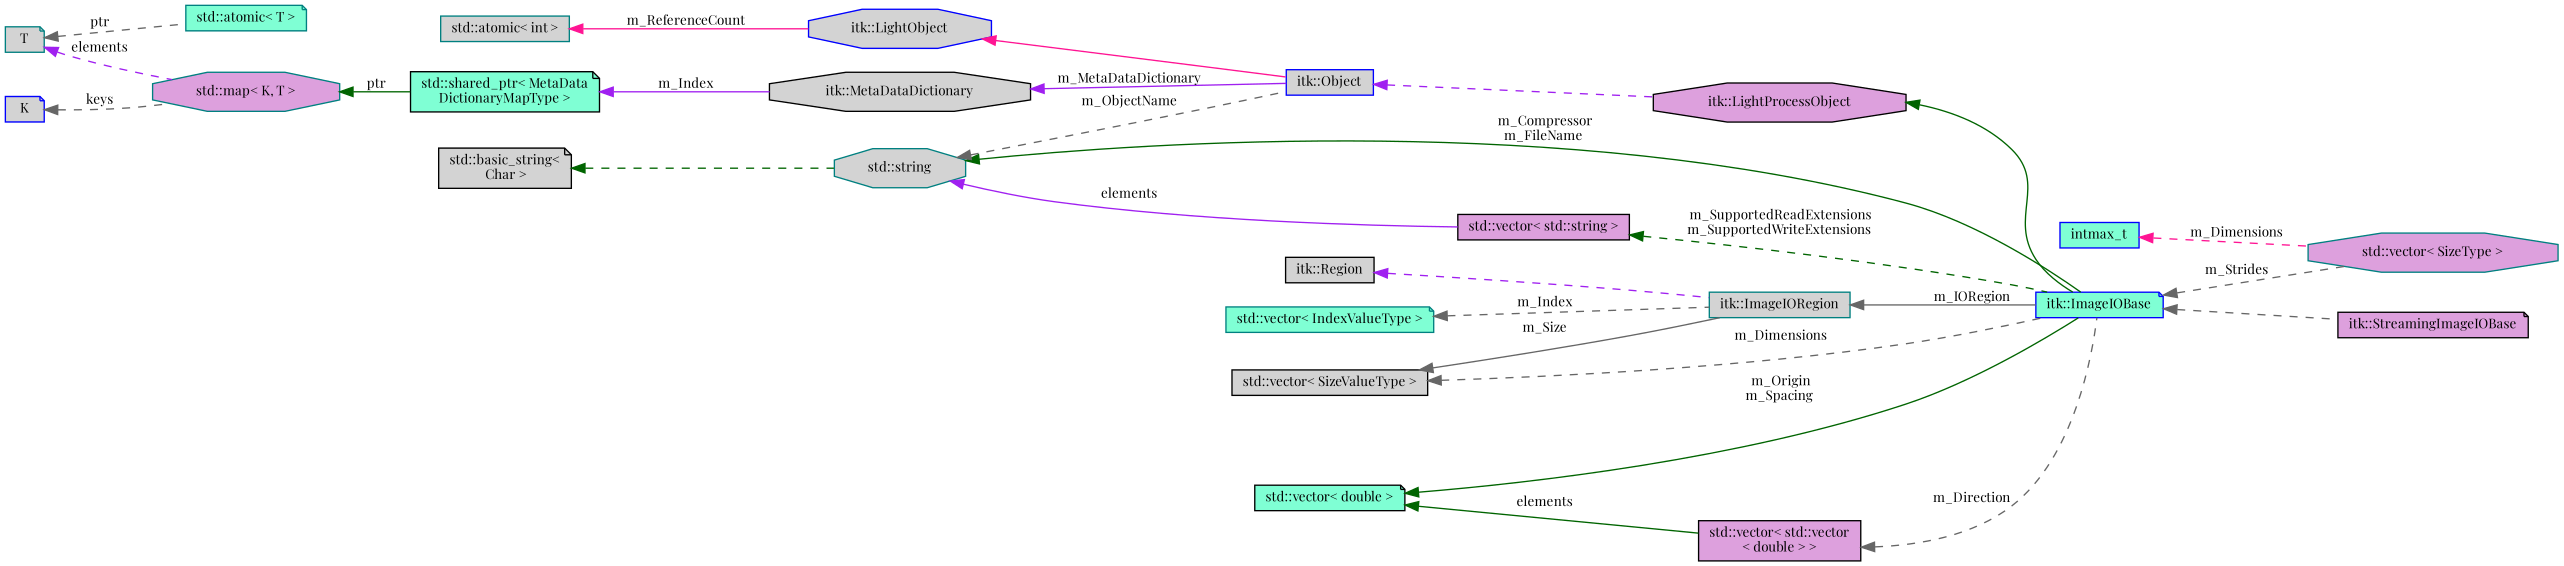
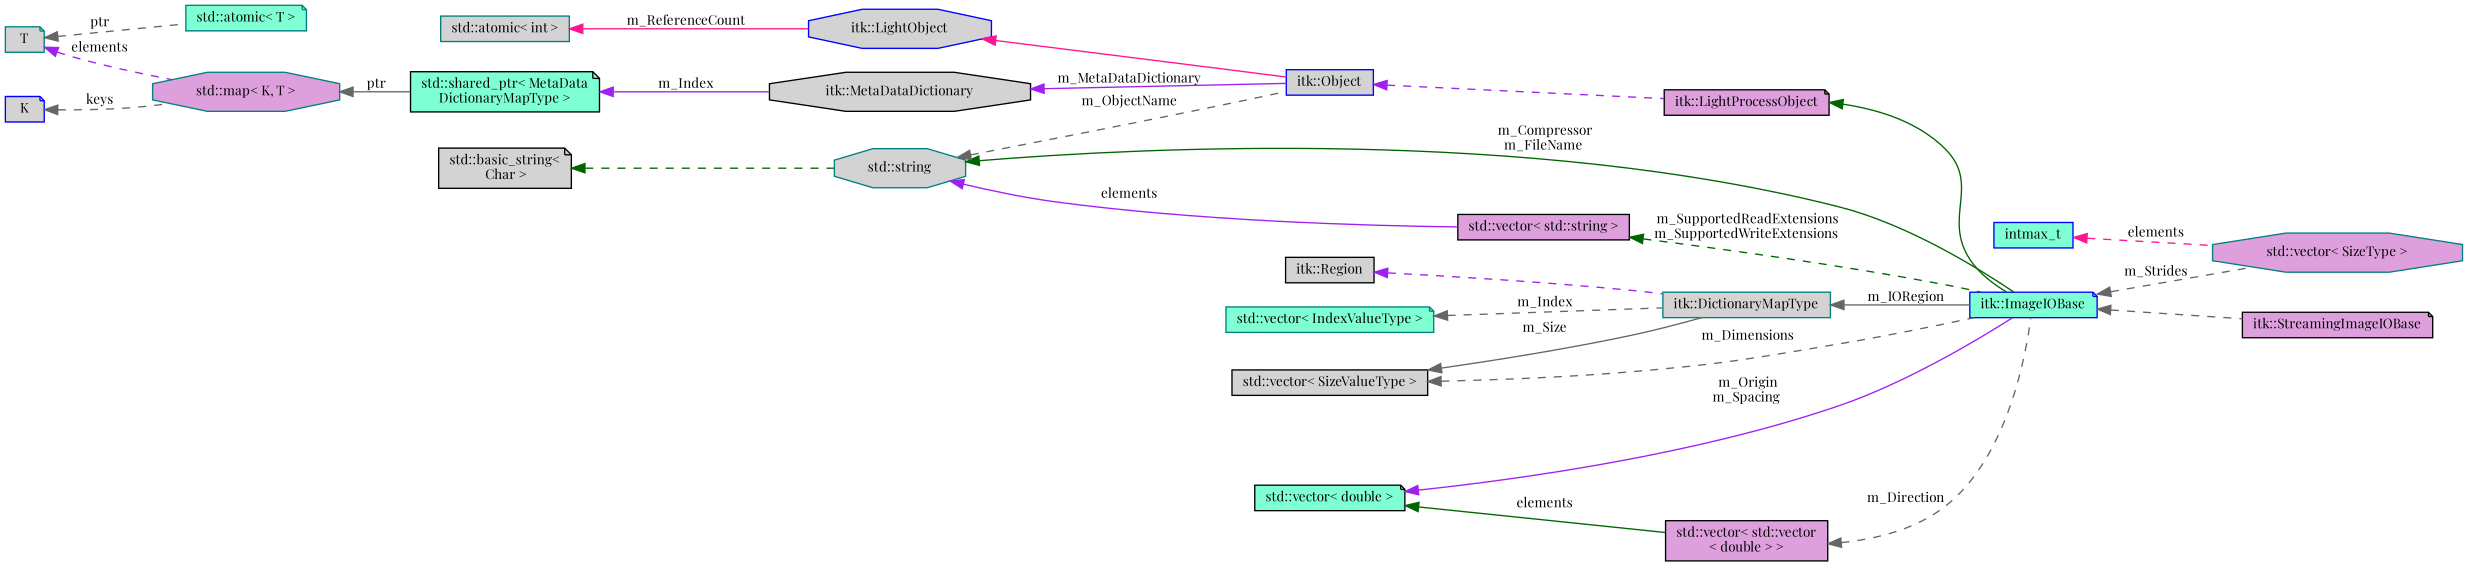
(382, 92) -> (382, 92)
(1780, 103) -> (1747, 103)
(2236, 233) -> (2155, 233)
(1780, 305) -> (1747, 305)
(1760, 443) -> (1726, 438)
